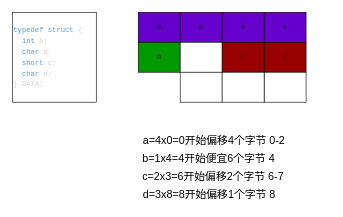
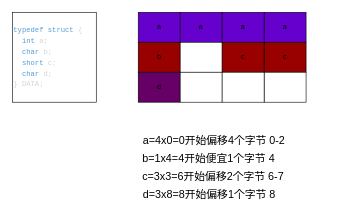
(159, 57) -> (159, 57)
none -> (159, 87)
(209, 159) -> (209, 159)
(215, 177) -> (215, 177)
